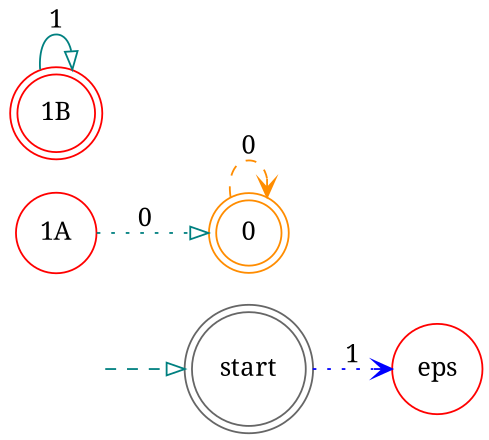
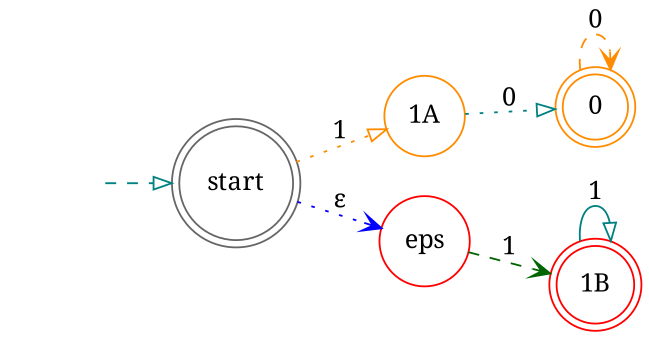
none -> (333, 149)
(56, 233) -> (425, 116)
none -> (500, 261)
(353, 355) -> (340, 200)
